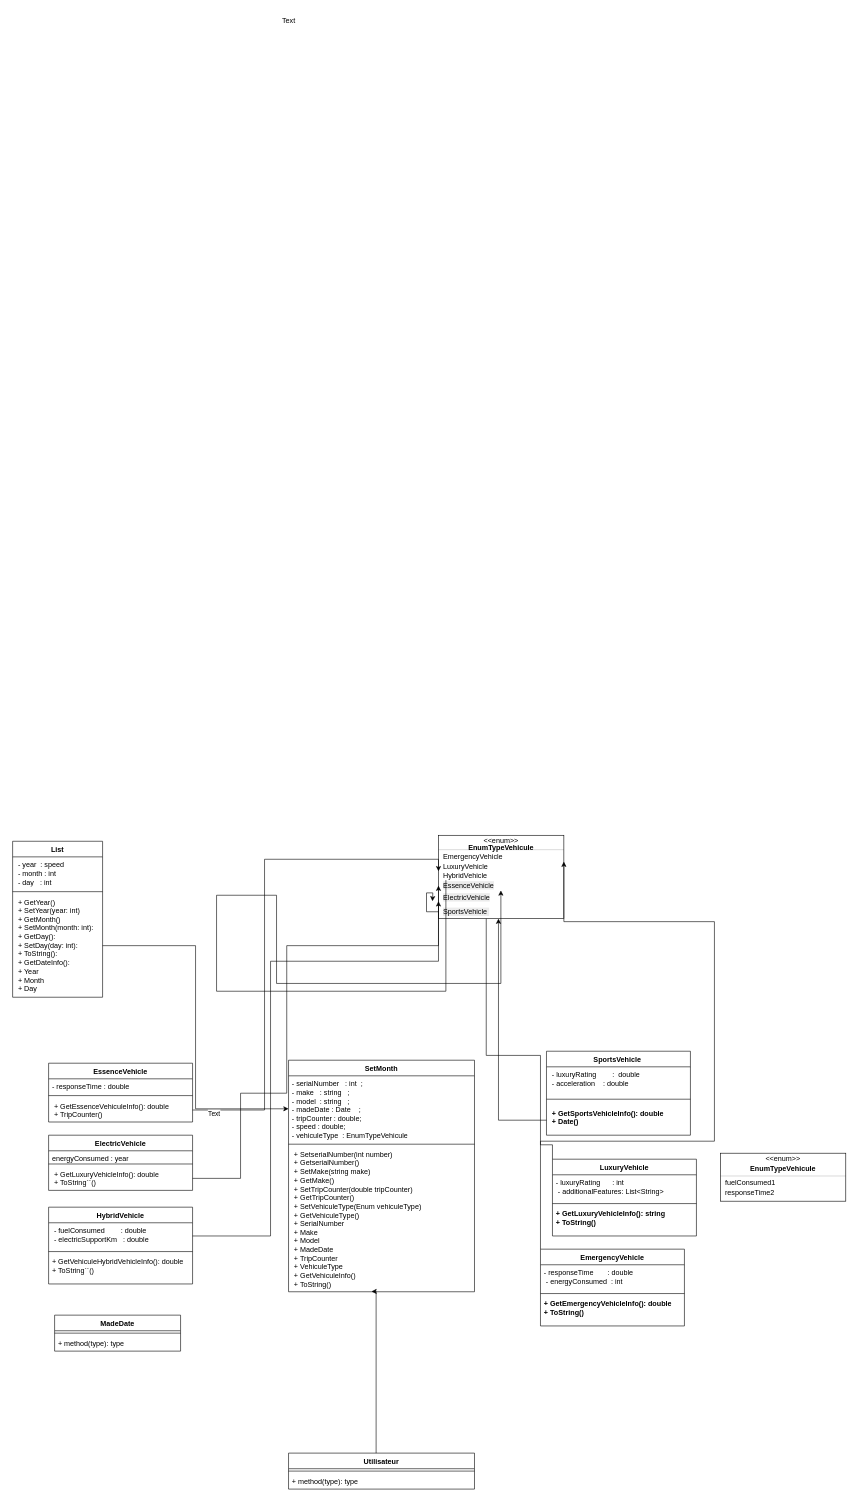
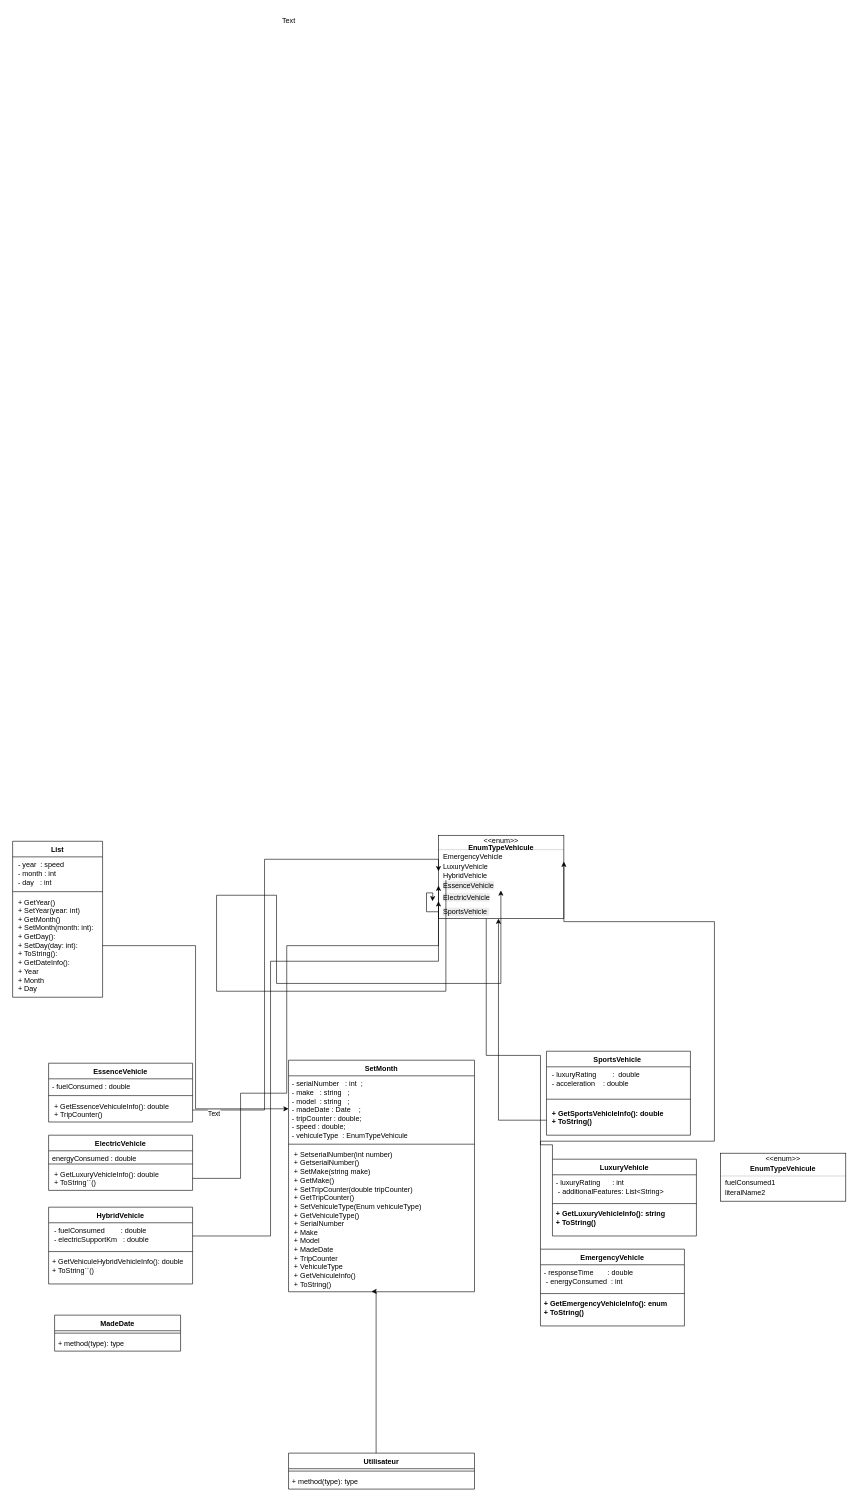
(93, 1088) -> (93, 1088)
(609, 1118) -> (609, 1118)
(91, 1160) -> (95, 1160)
(750, 1193) -> (746, 1193)
(609, 1309) -> (606, 1309)
